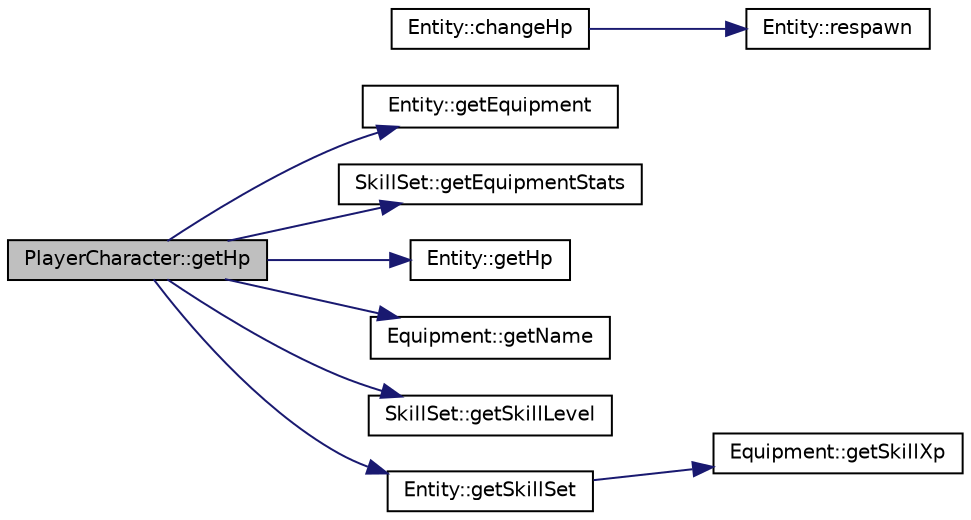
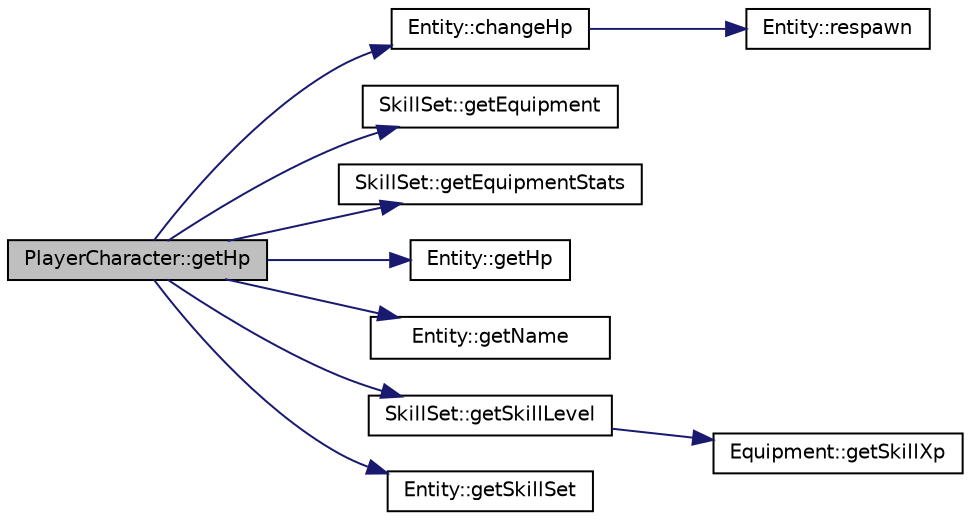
(490, 107) -> (490, 107)
none -> (251, 132)
(490, 338) -> (490, 338)
(643, 475) -> (653, 433)
